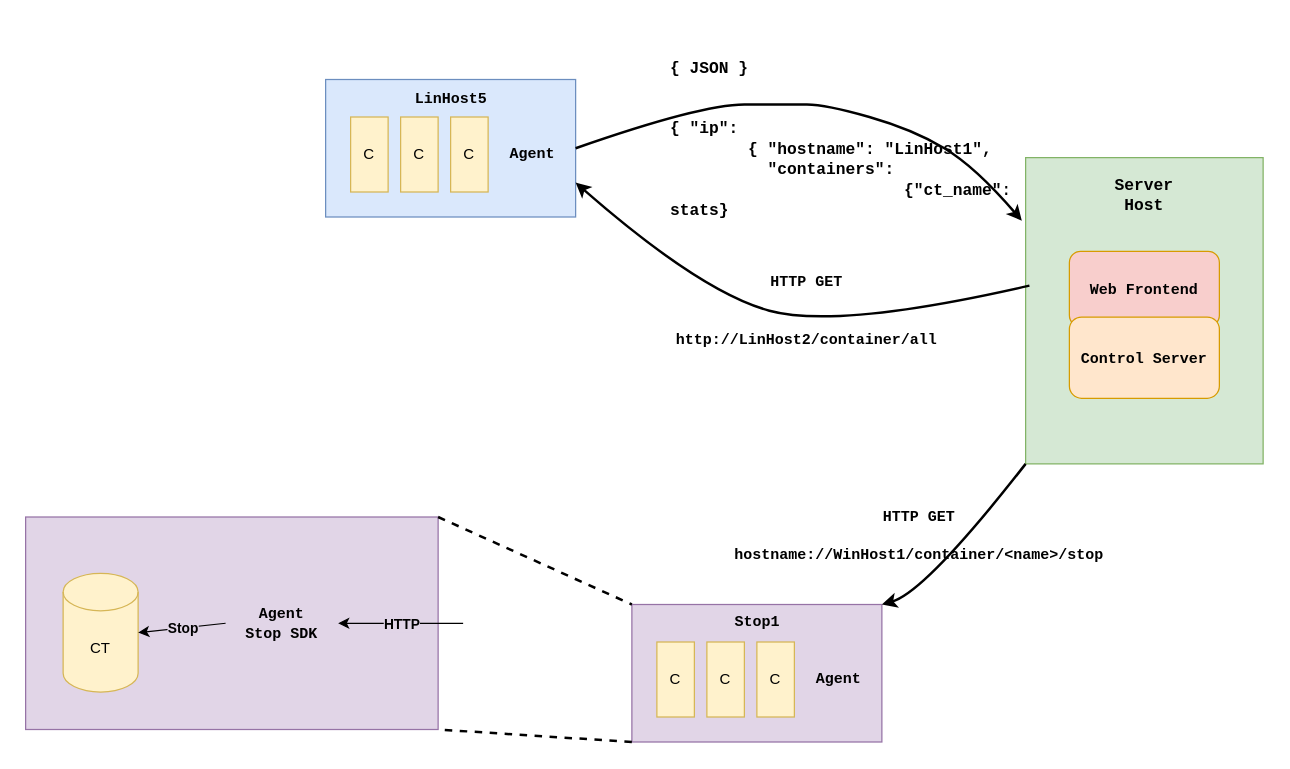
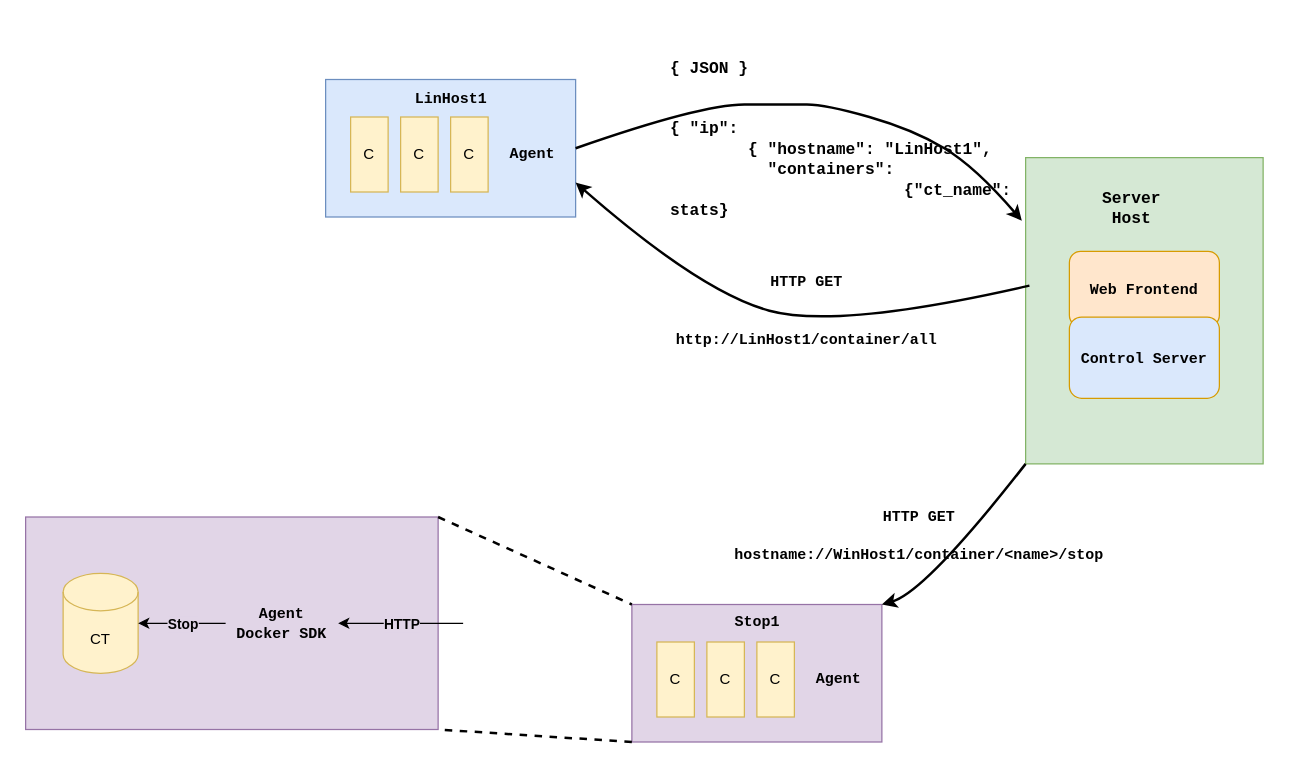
(451, 98) -> (451, 98)
(1144, 195) -> (1132, 208)
(1144, 289) -> (1144, 289)
(807, 311) -> (807, 311)
(1144, 358) -> (1144, 358)
(282, 623) -> (282, 623)
(101, 633) -> (101, 623)
